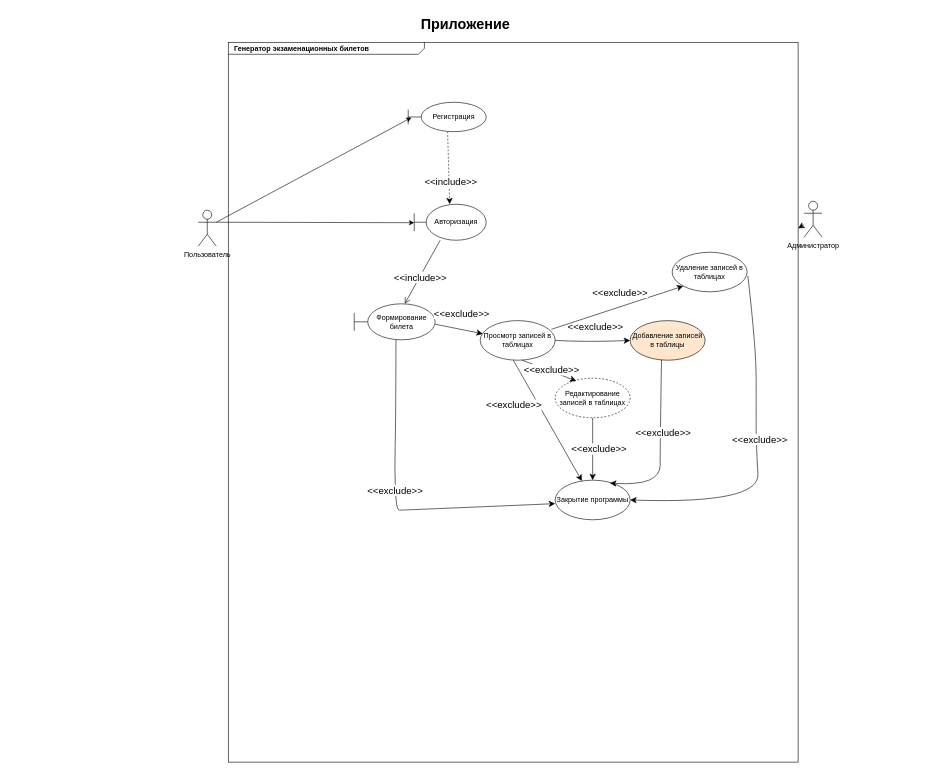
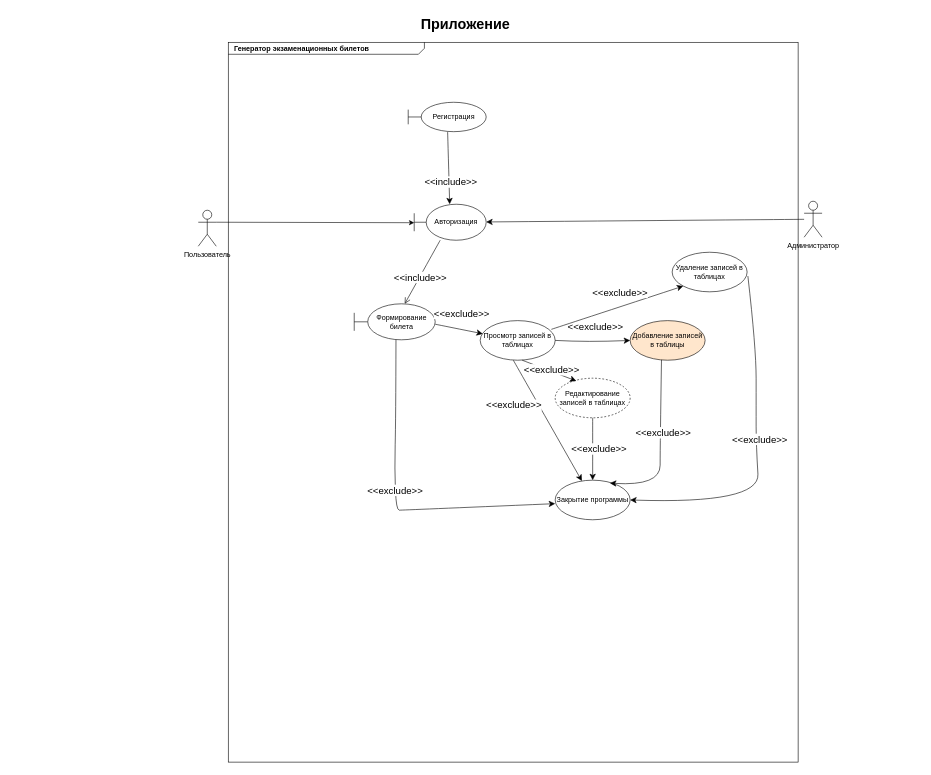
(448, 153) -> (448, 153)
(313, 171) -> none
(804, 225) -> (659, 221)
